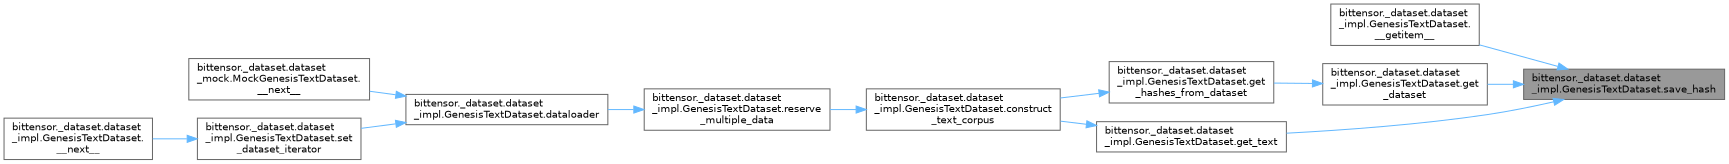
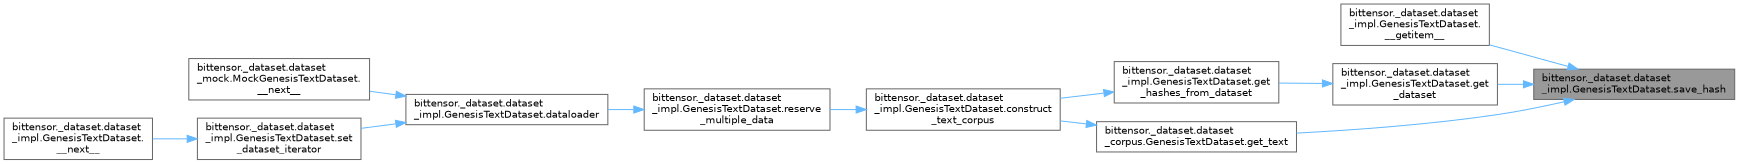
(1191, 137) -> (1197, 137)
